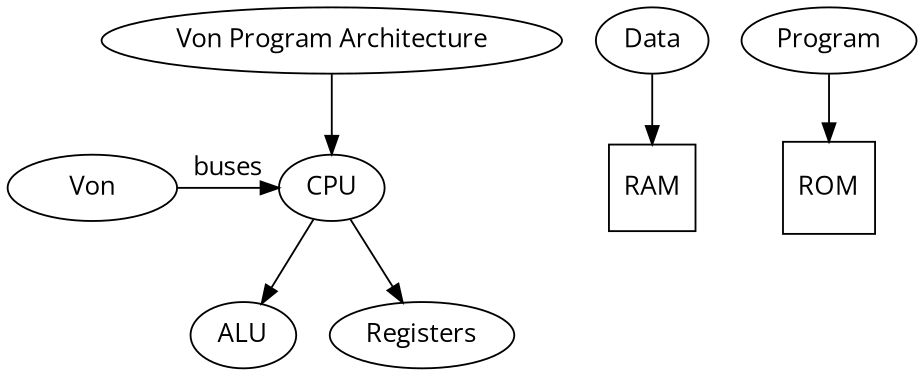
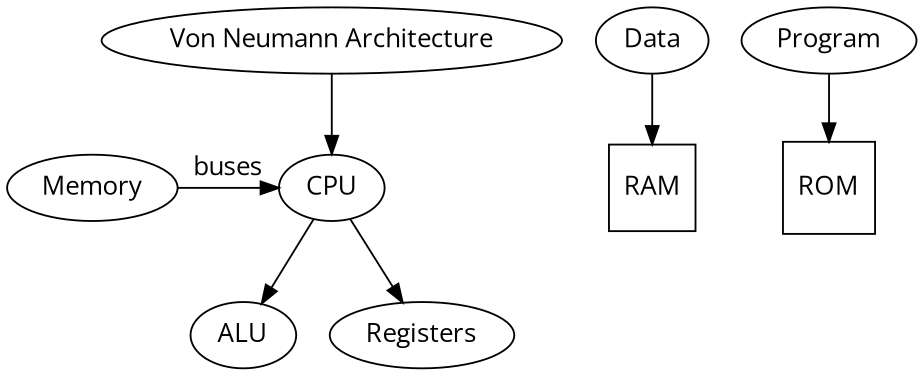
(332, 41) -> (332, 41)
(92, 188) -> (92, 188)
